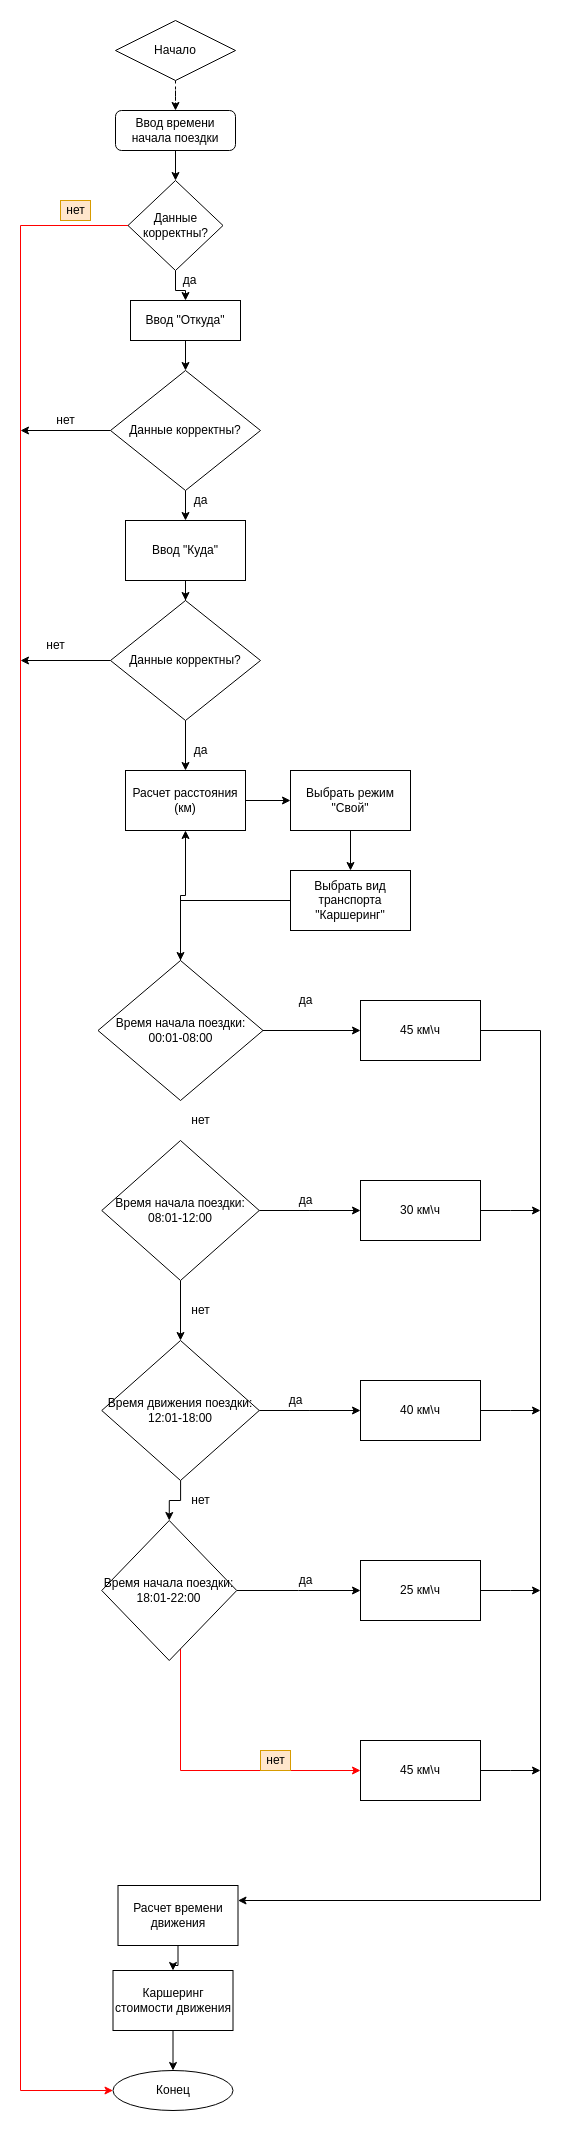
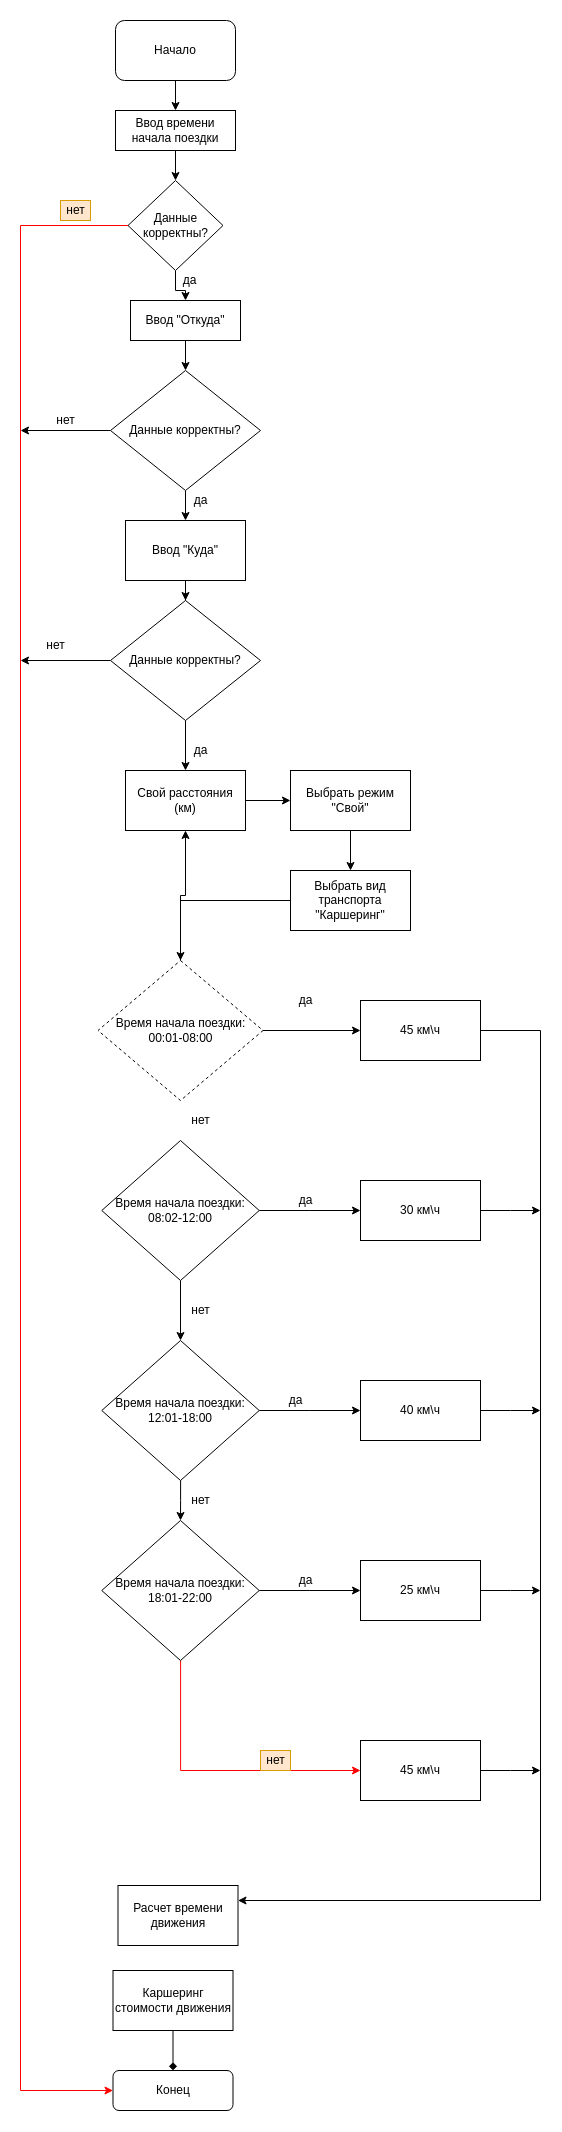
(176, 51) -> (176, 51)
(176, 100) -> (176, 100)
(176, 131) -> (176, 131)
(186, 801) -> (186, 801)
(181, 1031) -> (181, 1031)
(181, 1211) -> (181, 1211)
(181, 1411) -> (181, 1411)
(169, 1591) -> (181, 1591)
(178, 1959) -> none
(173, 2062) -> (173, 2061)
(173, 2091) -> (173, 2091)
